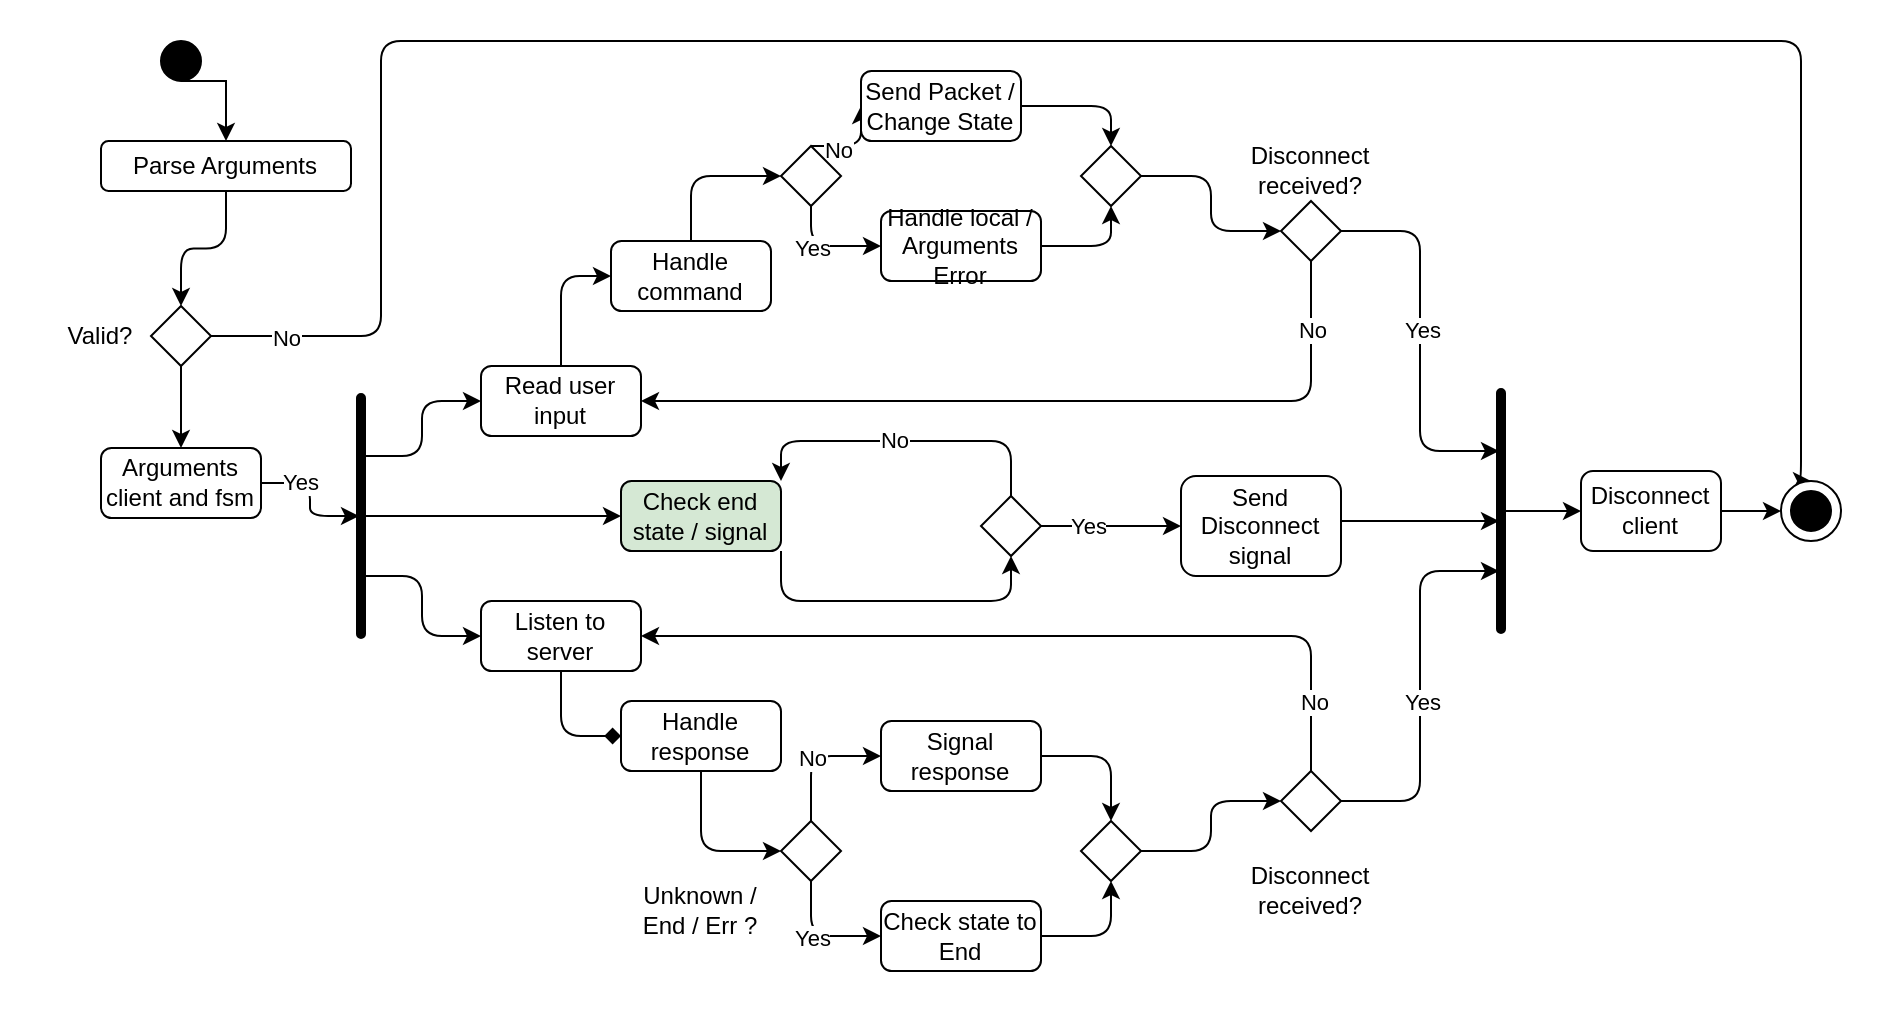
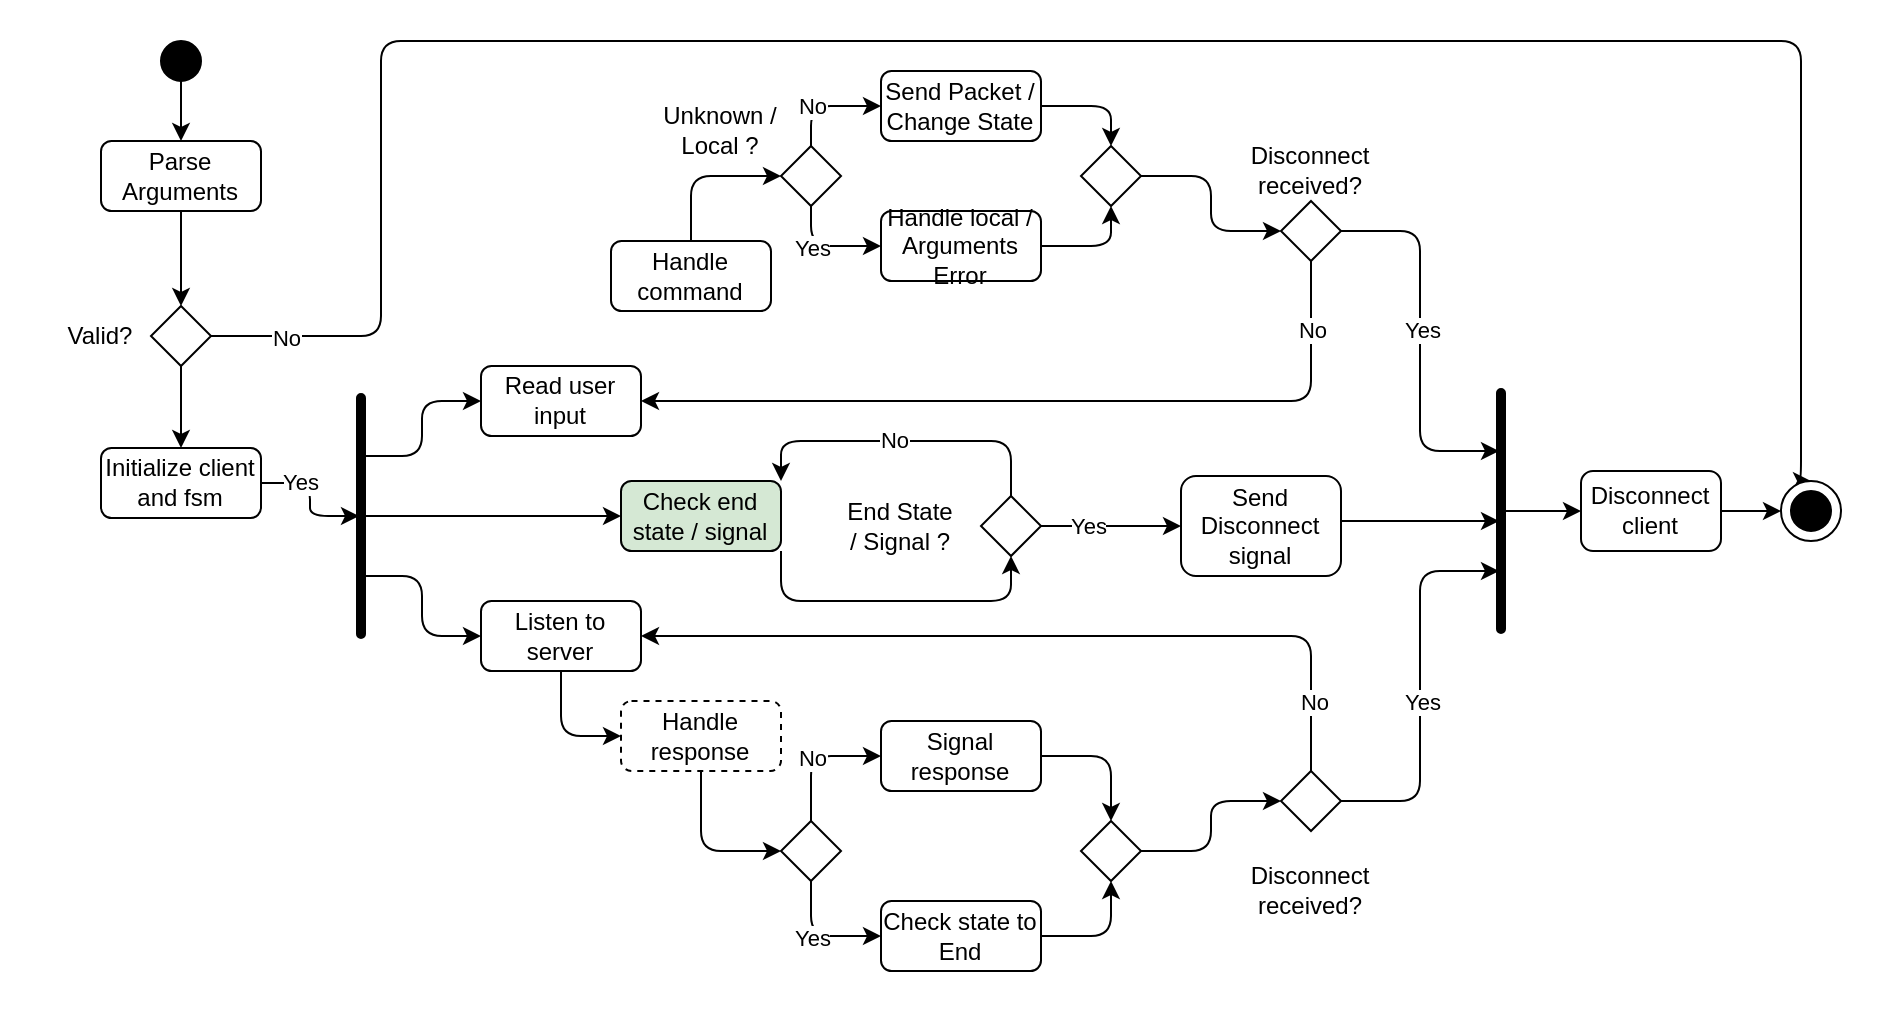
(941, 106) -> (961, 106)
none -> (721, 131)
(226, 166) -> (181, 176)
(561, 310) -> none
(181, 483) -> (181, 483)
none -> (901, 526)
(604, 736) -> (605, 736)
(701, 736) -> (701, 736)
(701, 911) -> none
